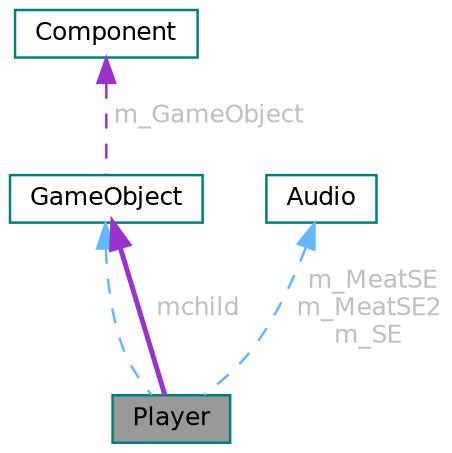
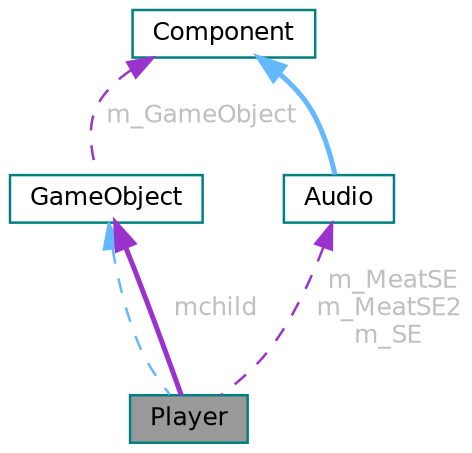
none -> (316, 119)
(266, 329) -> (284, 329)
